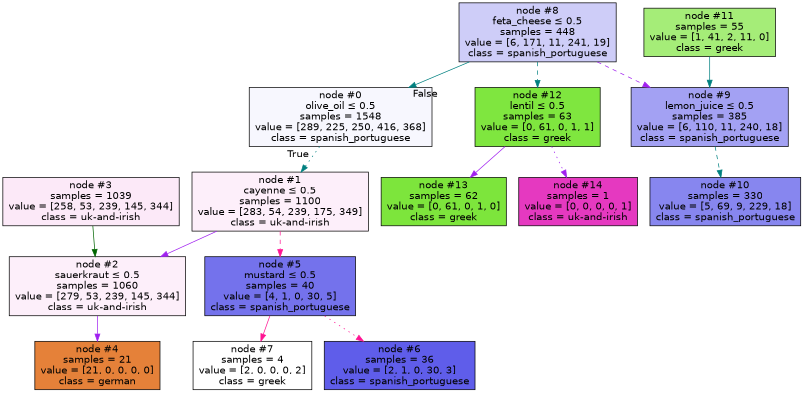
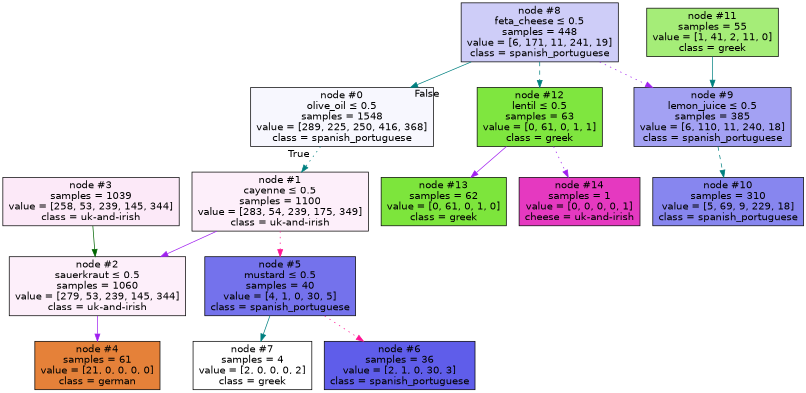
(620, 73) -> (623, 73)
(725, 196) -> (728, 196)
(578, 217) -> (580, 217)
(280, 240) -> (280, 240)
(267, 325) -> (267, 325)
(97, 360) -> (97, 360)
